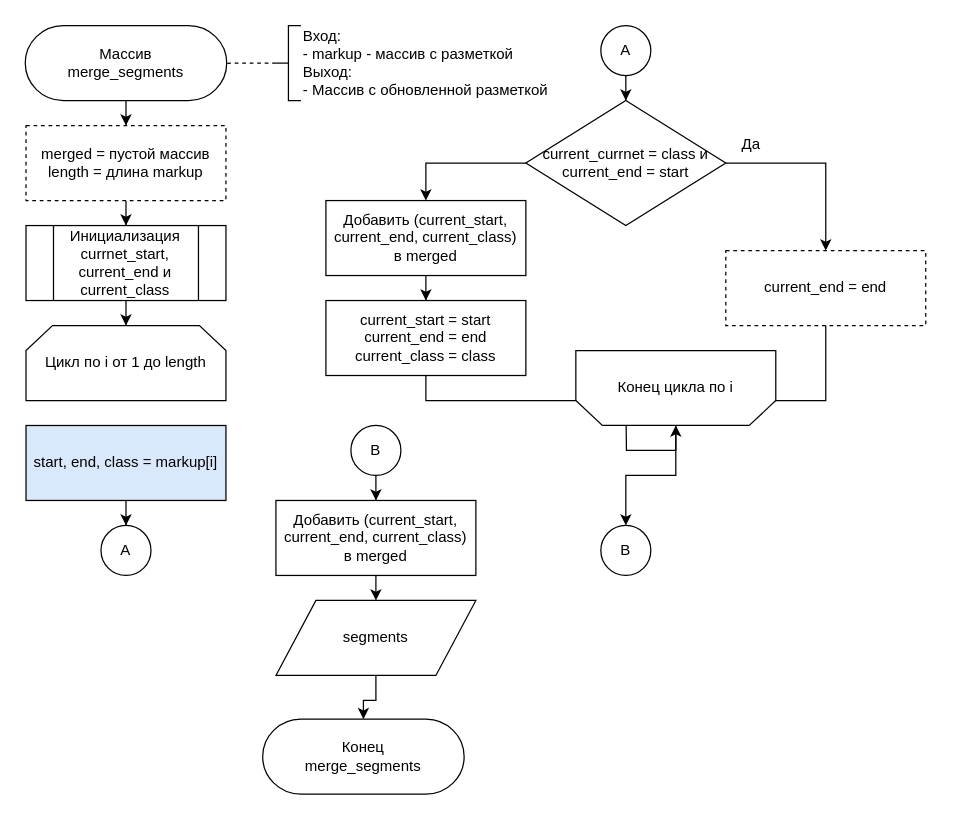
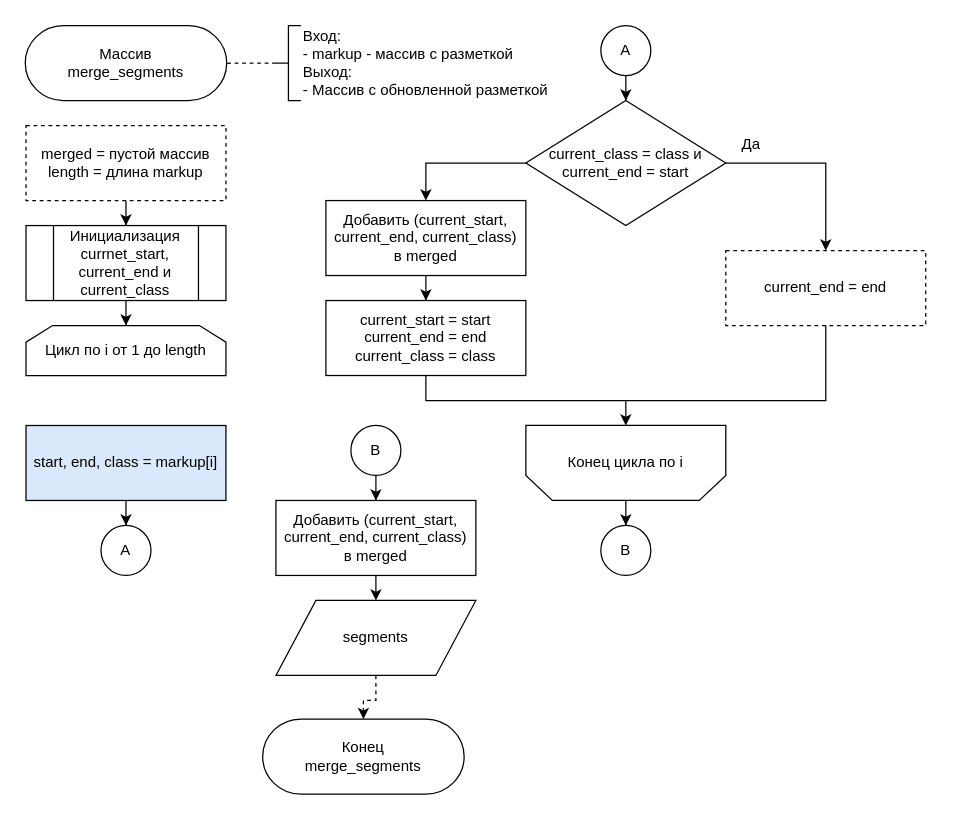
(126, 118) -> none
(626, 163) -> (626, 163)
(126, 363) -> (126, 351)
(676, 388) -> (626, 463)
(376, 699) -> (376, 699)
